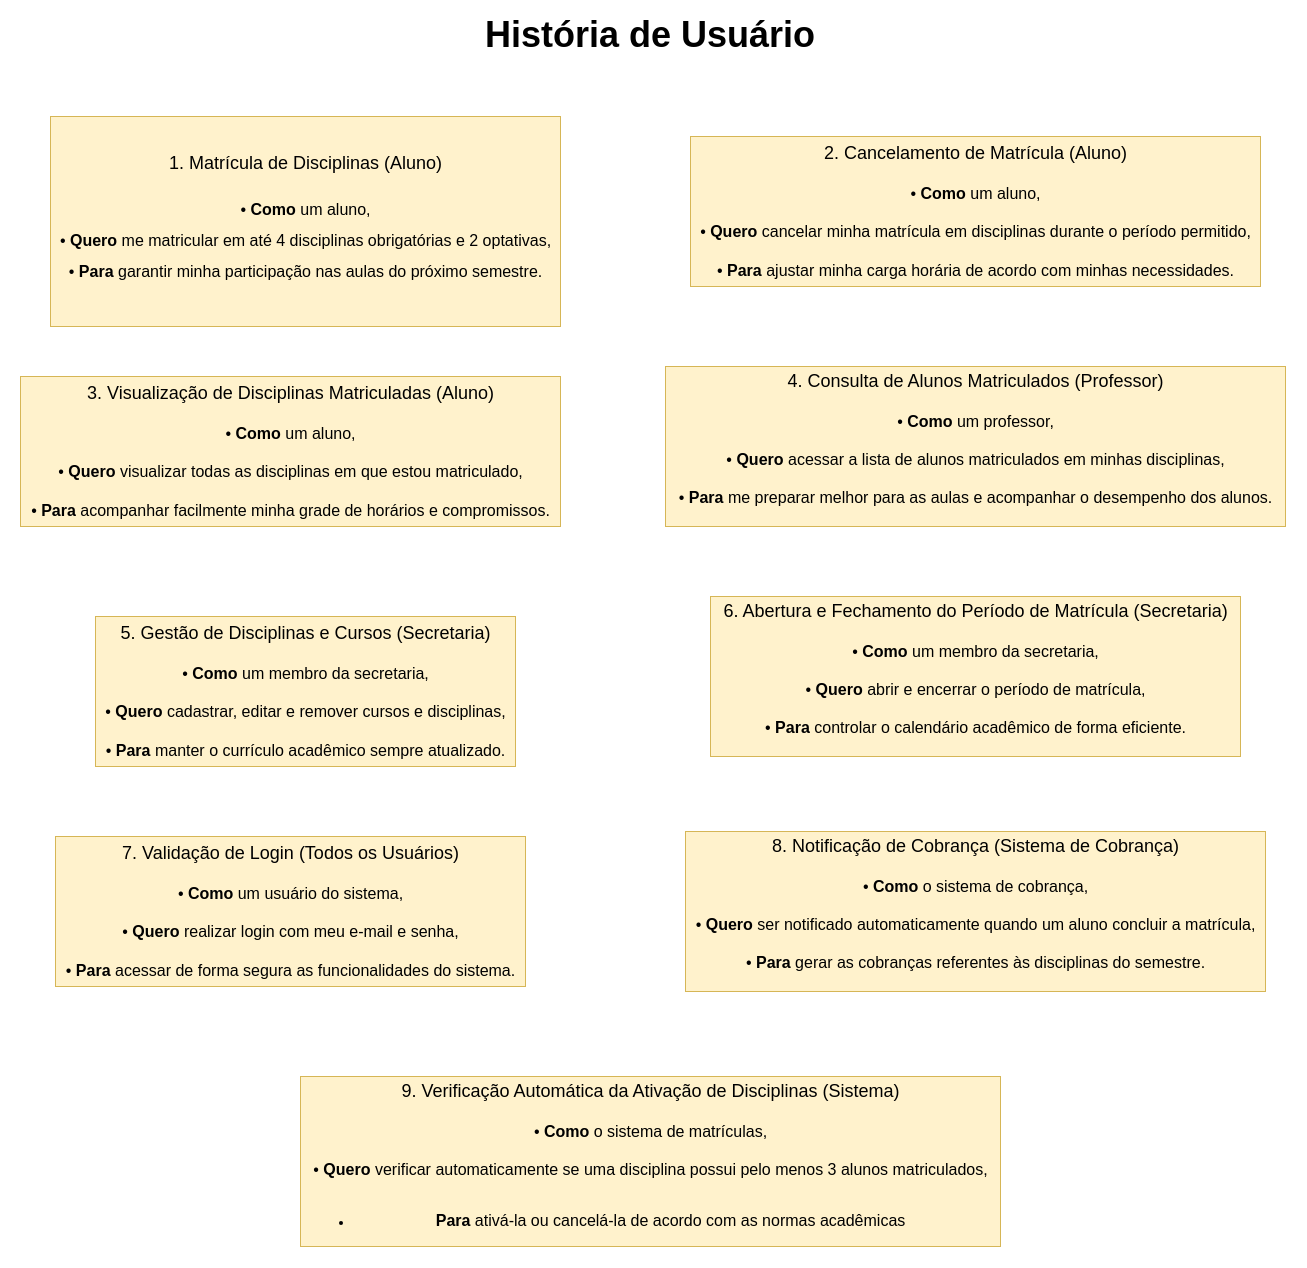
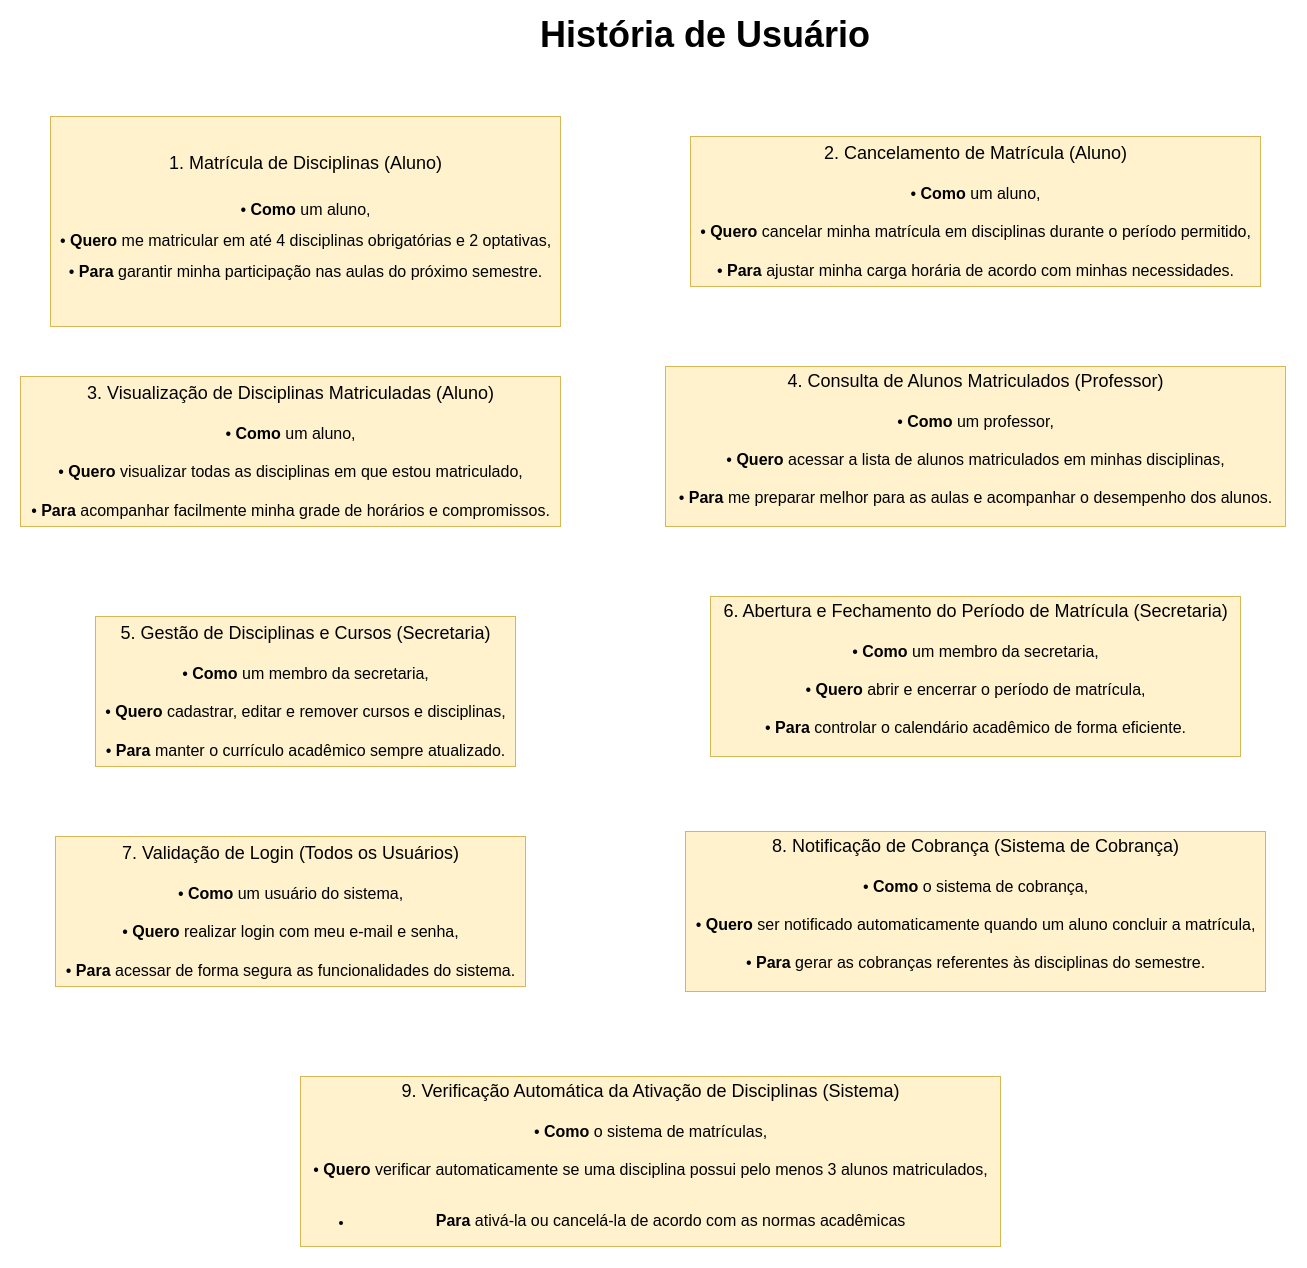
(651, 42) -> (706, 42)
